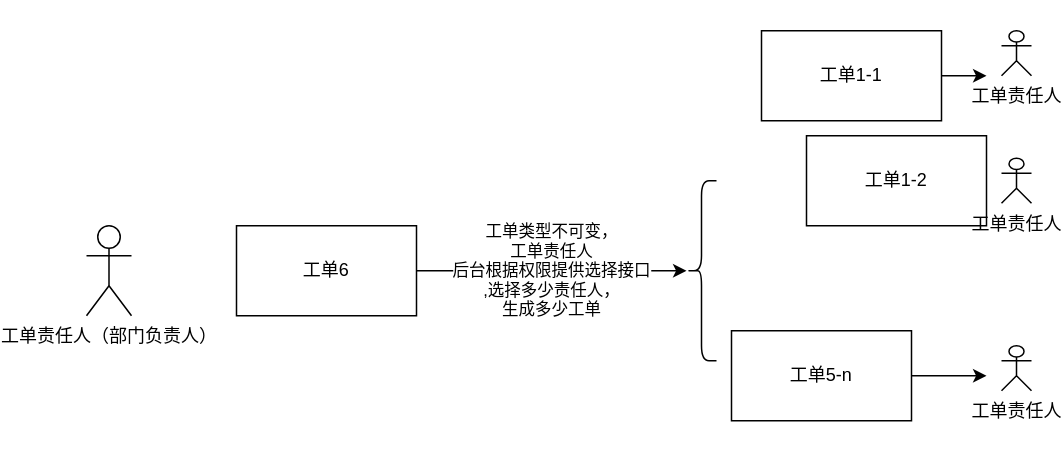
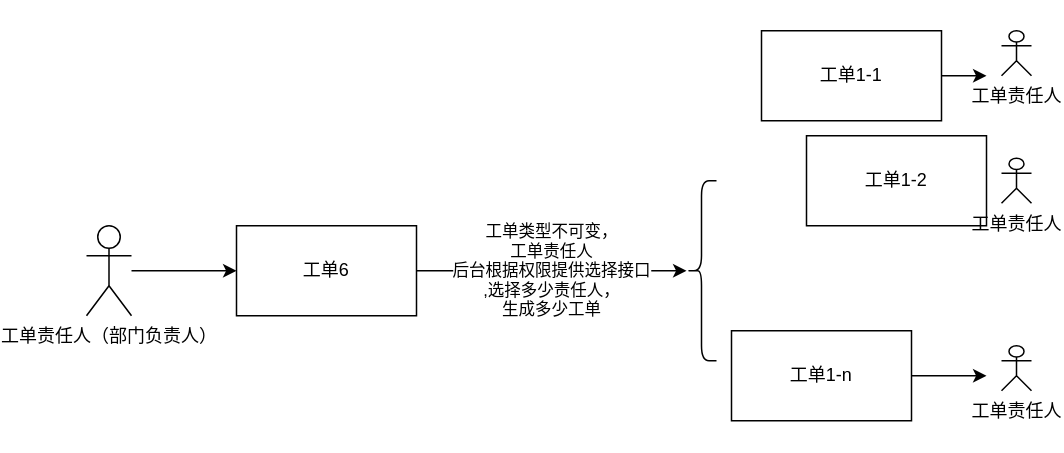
none -> (178, 271)
(821, 376) -> (821, 376)
